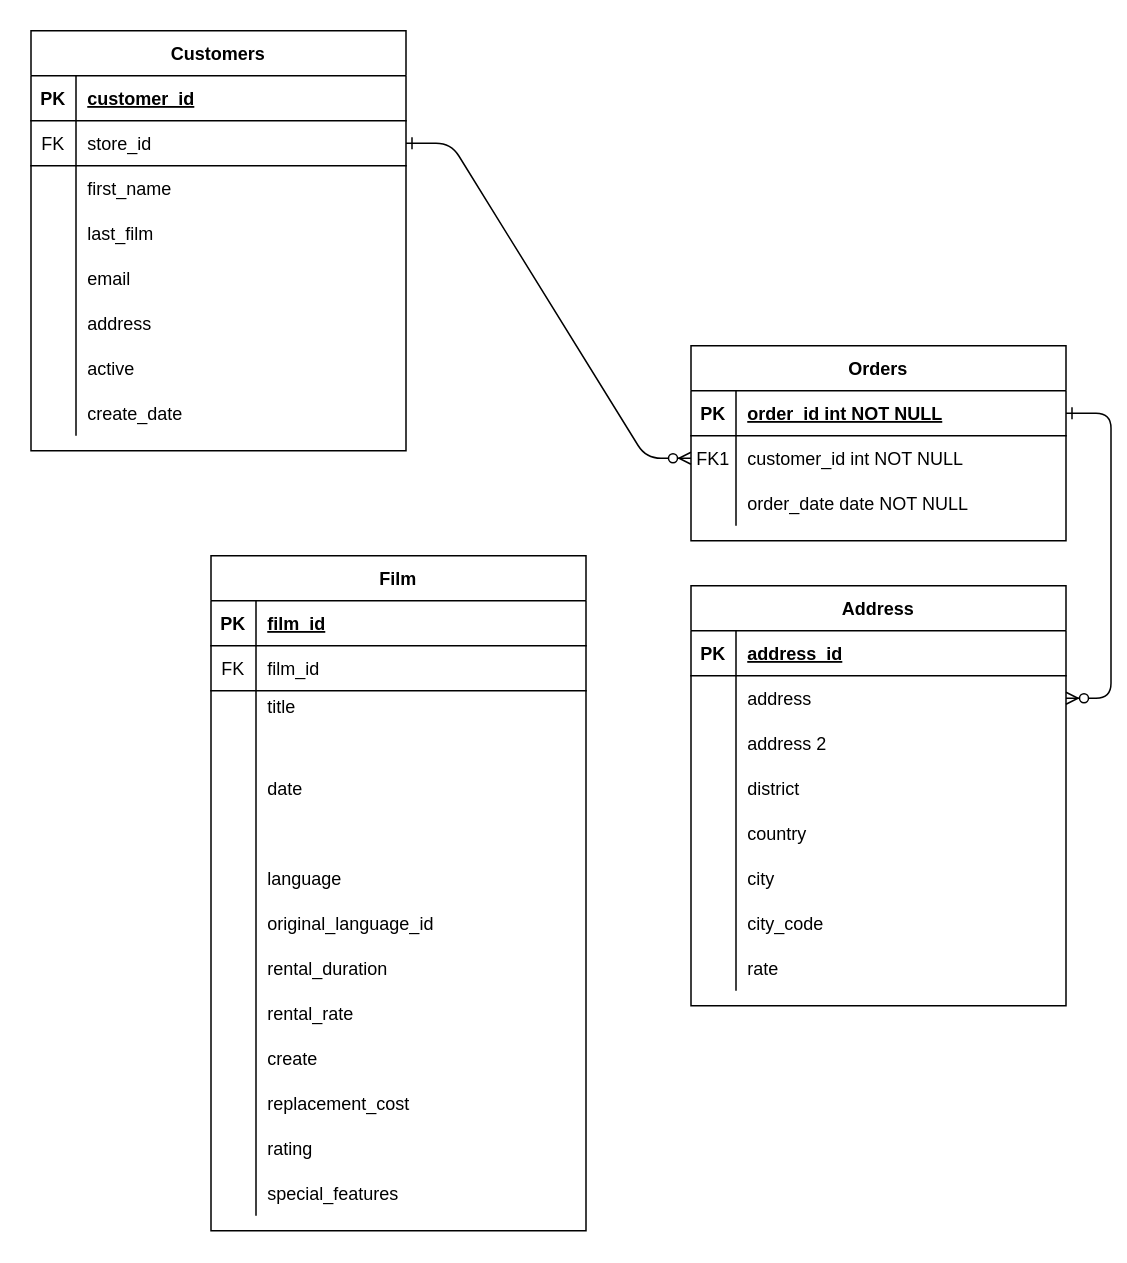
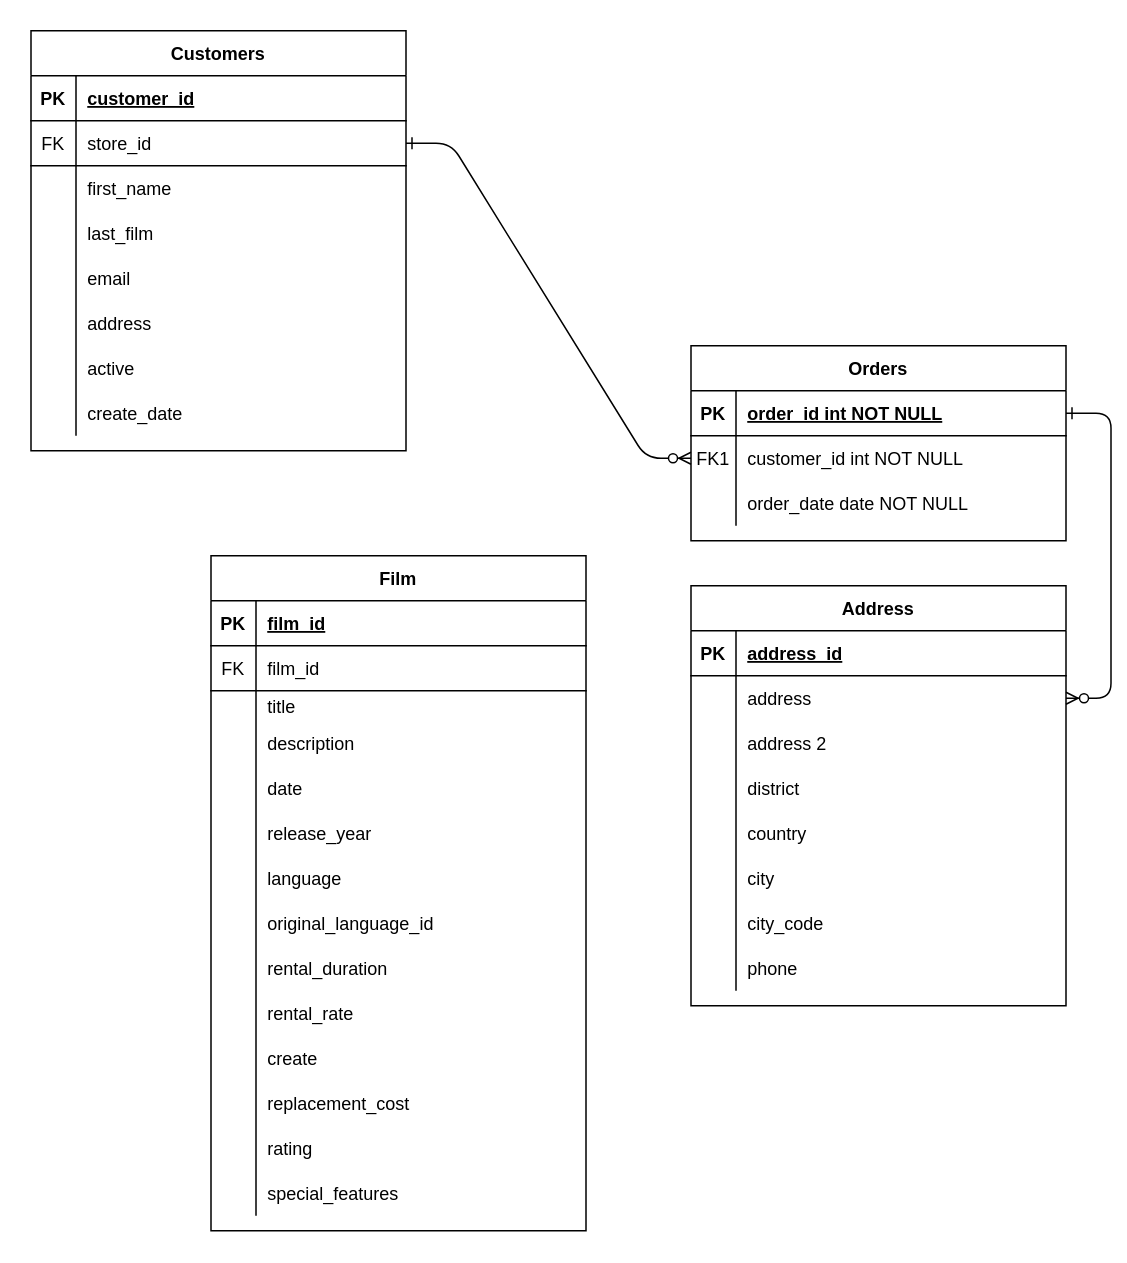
none -> (421, 743)
none -> (421, 833)
(767, 969) -> (772, 969)
